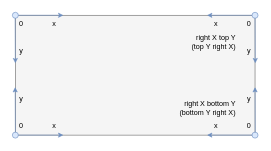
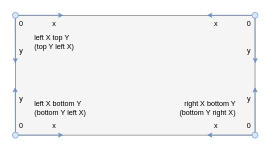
none -> (54, 42)
(213, 42) -> none
none -> (60, 108)
